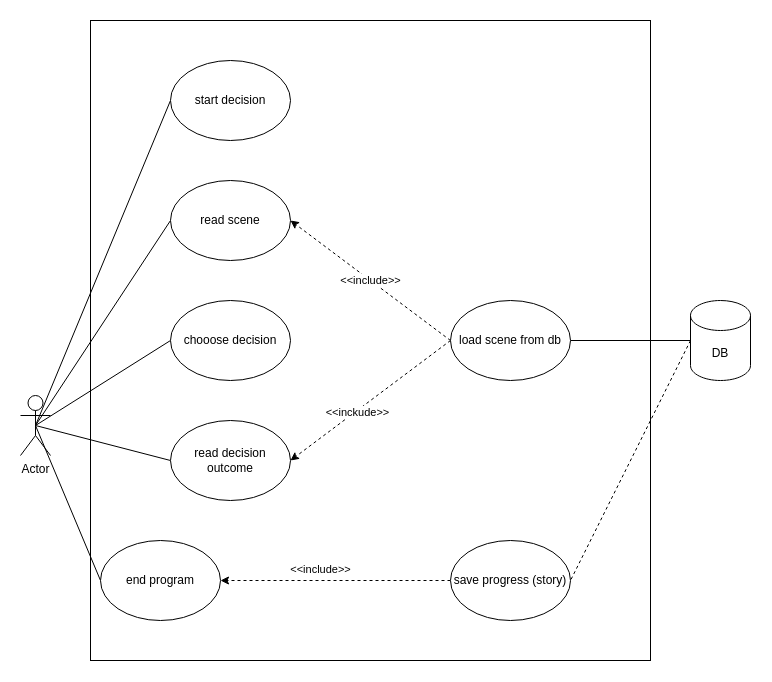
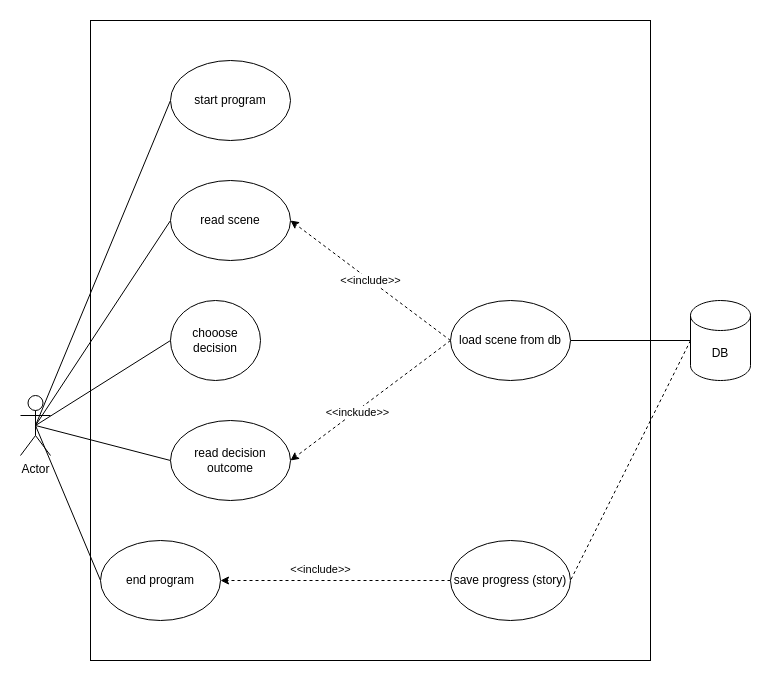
(231, 101) -> (231, 101)
(231, 341) -> (216, 341)
